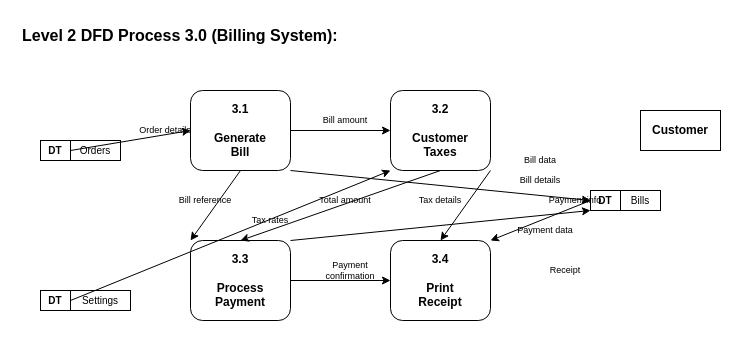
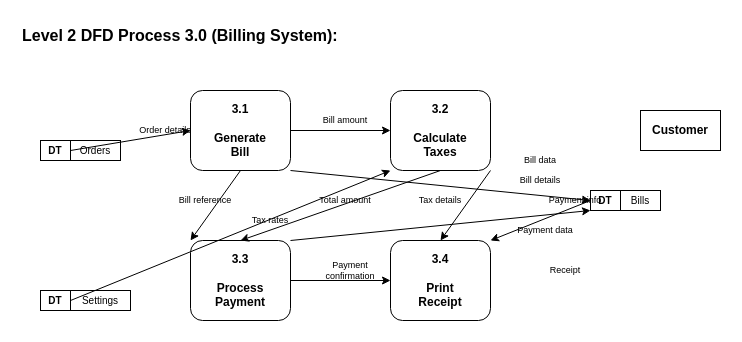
(441, 131) -> (441, 131)
